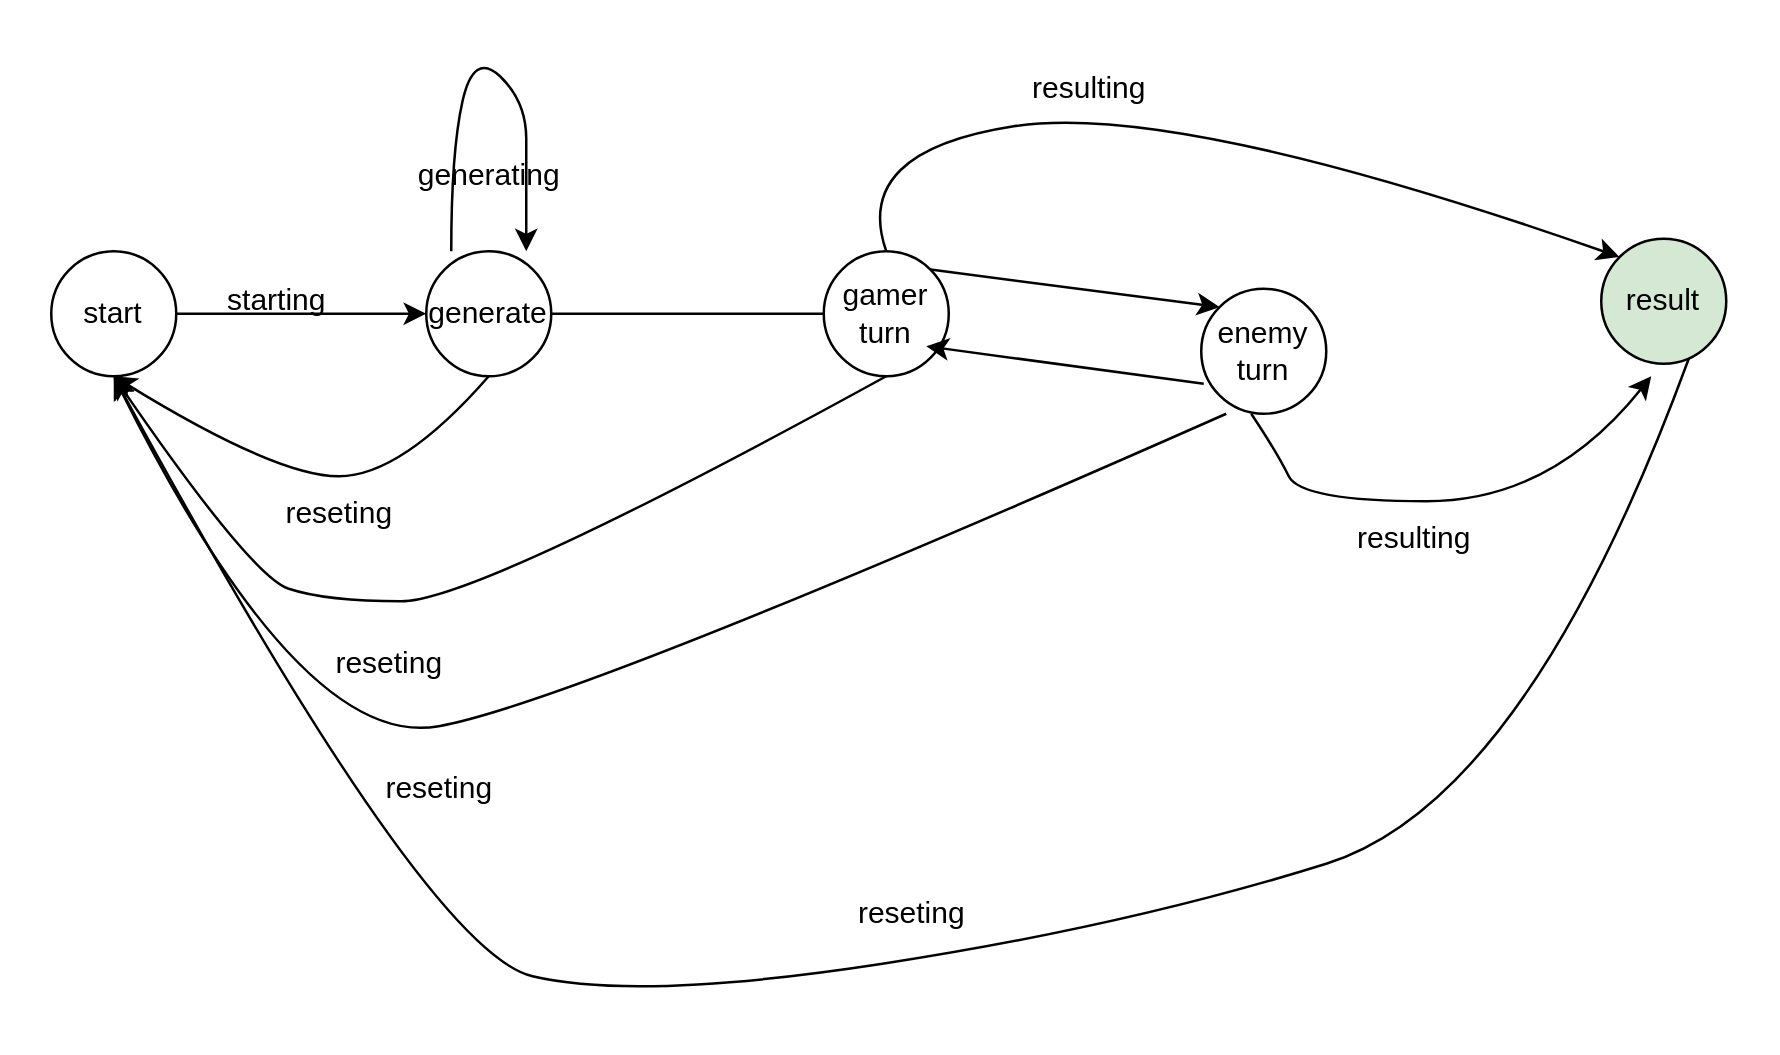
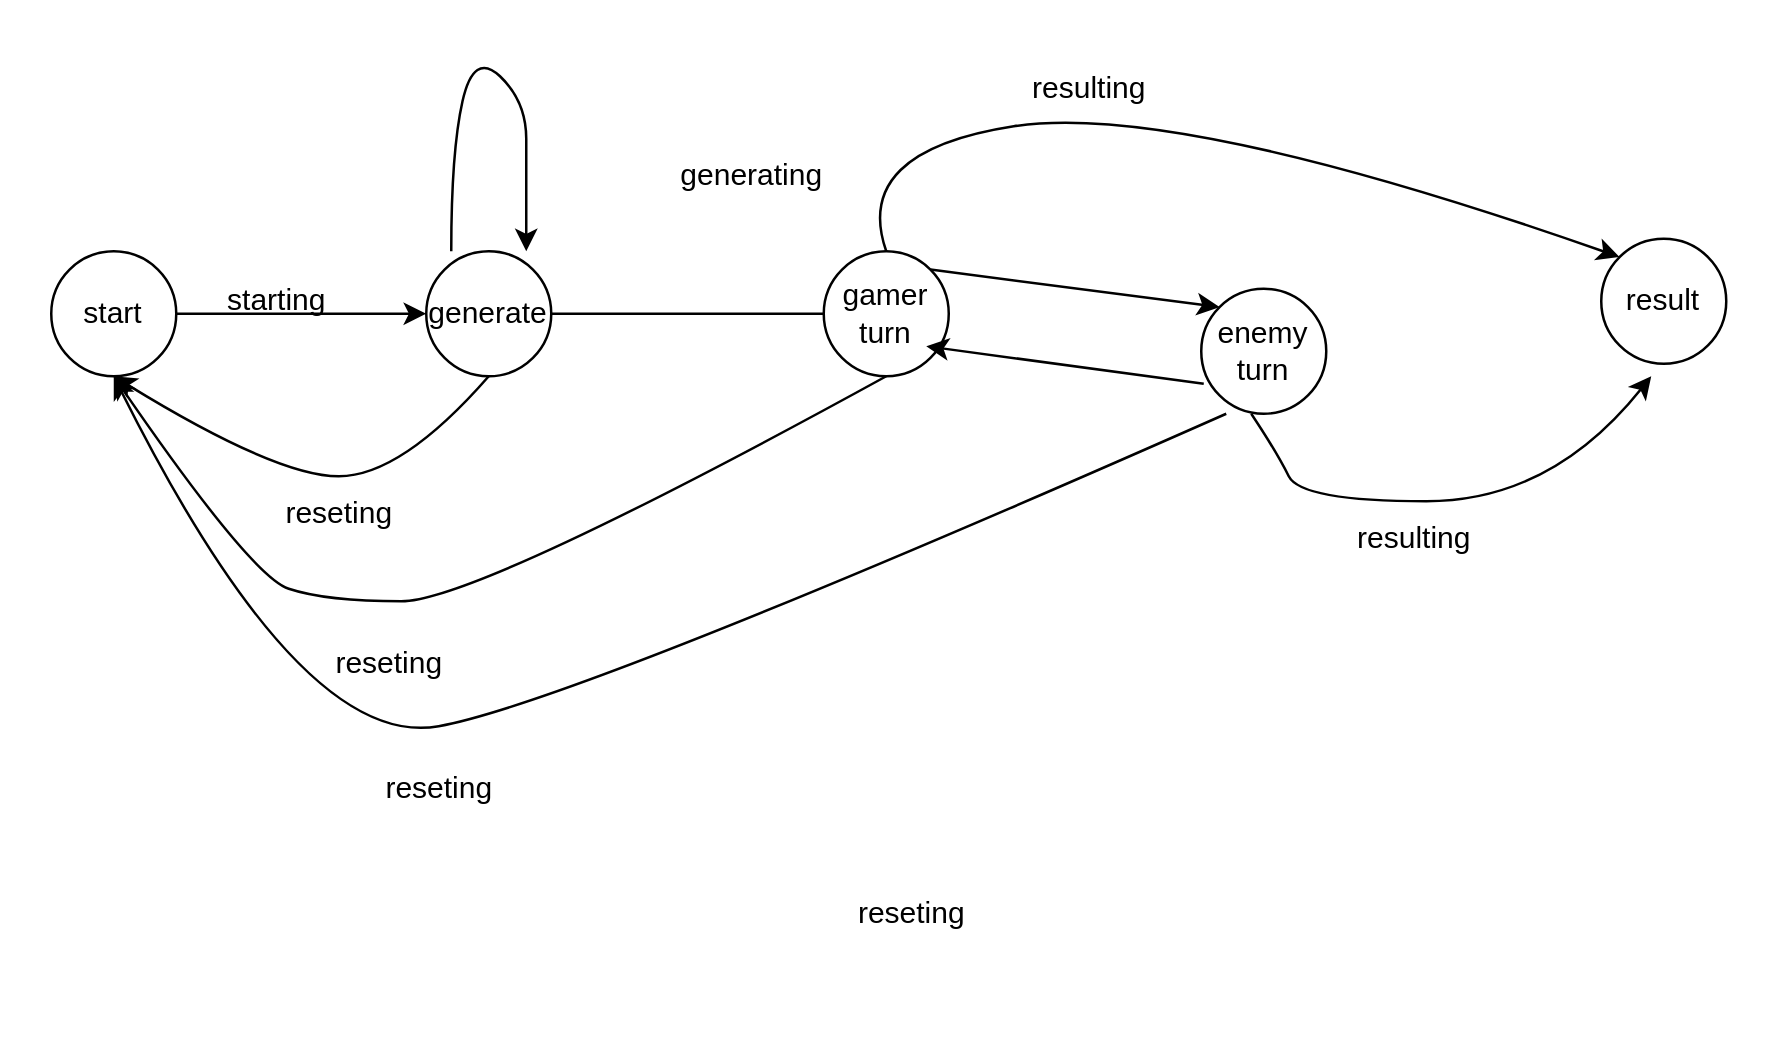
(489, 176) -> (751, 176)
(1664, 301) -> (1664, 301)
(1006, 943) -> none
